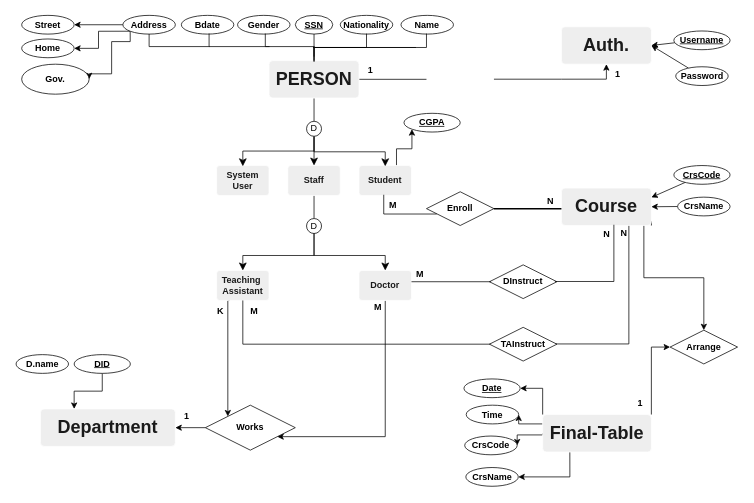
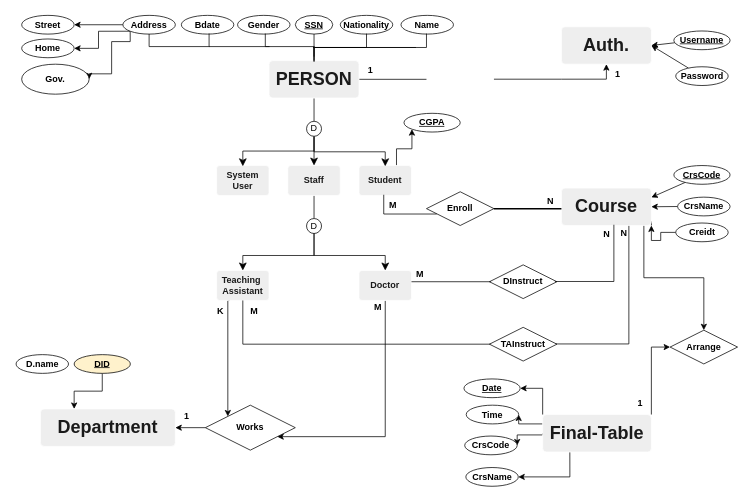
none -> (702, 233)
none -> (661, 239)
(102, 364) -> (102, 364)
